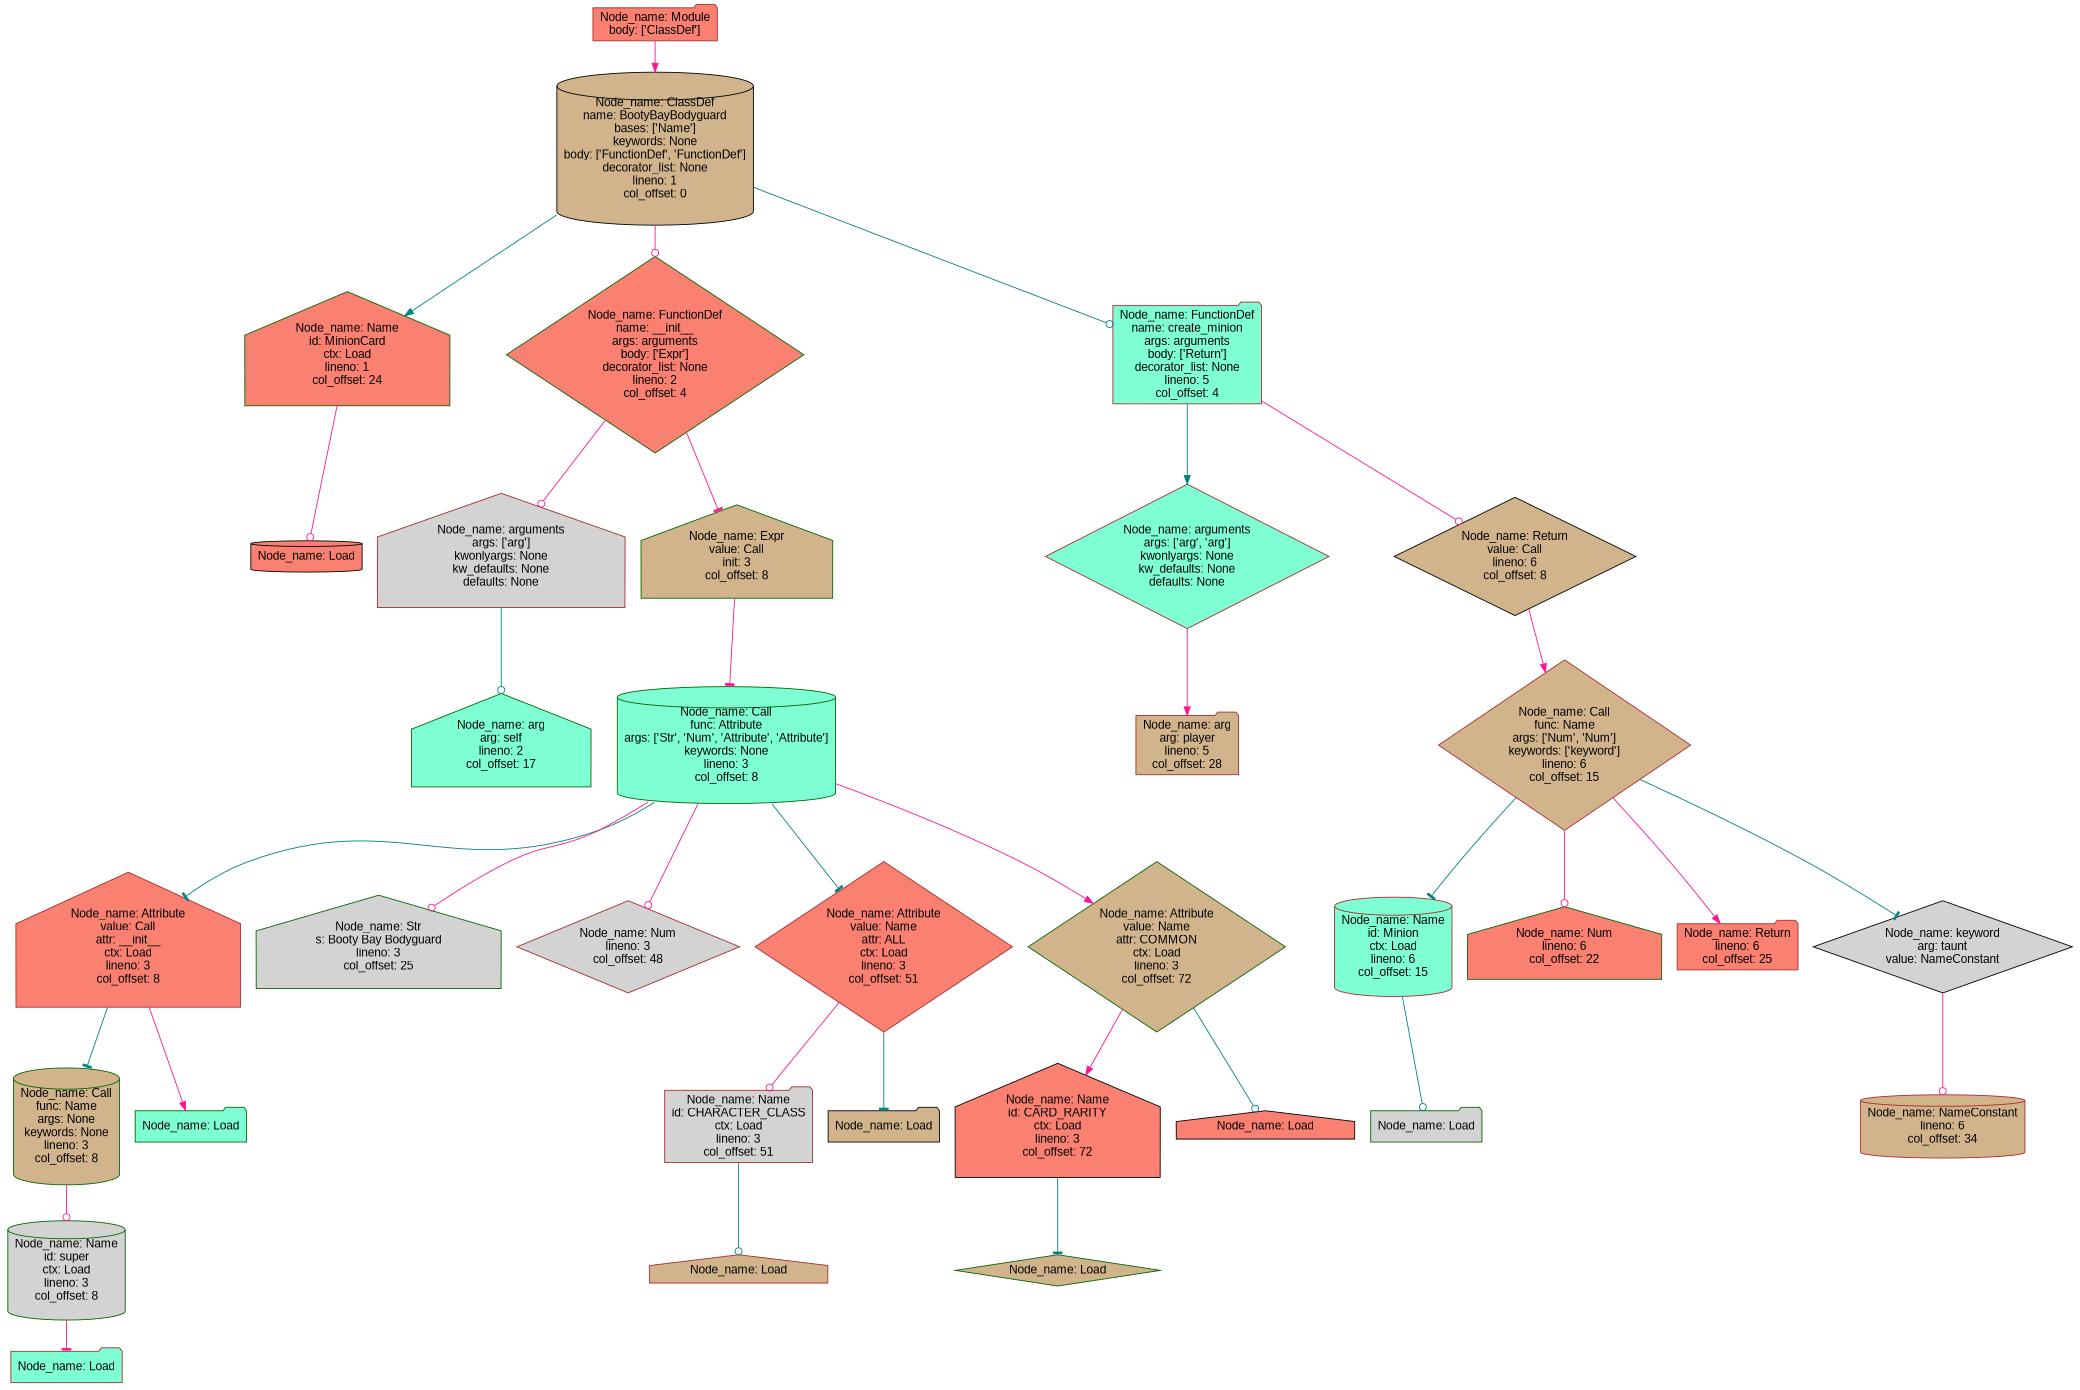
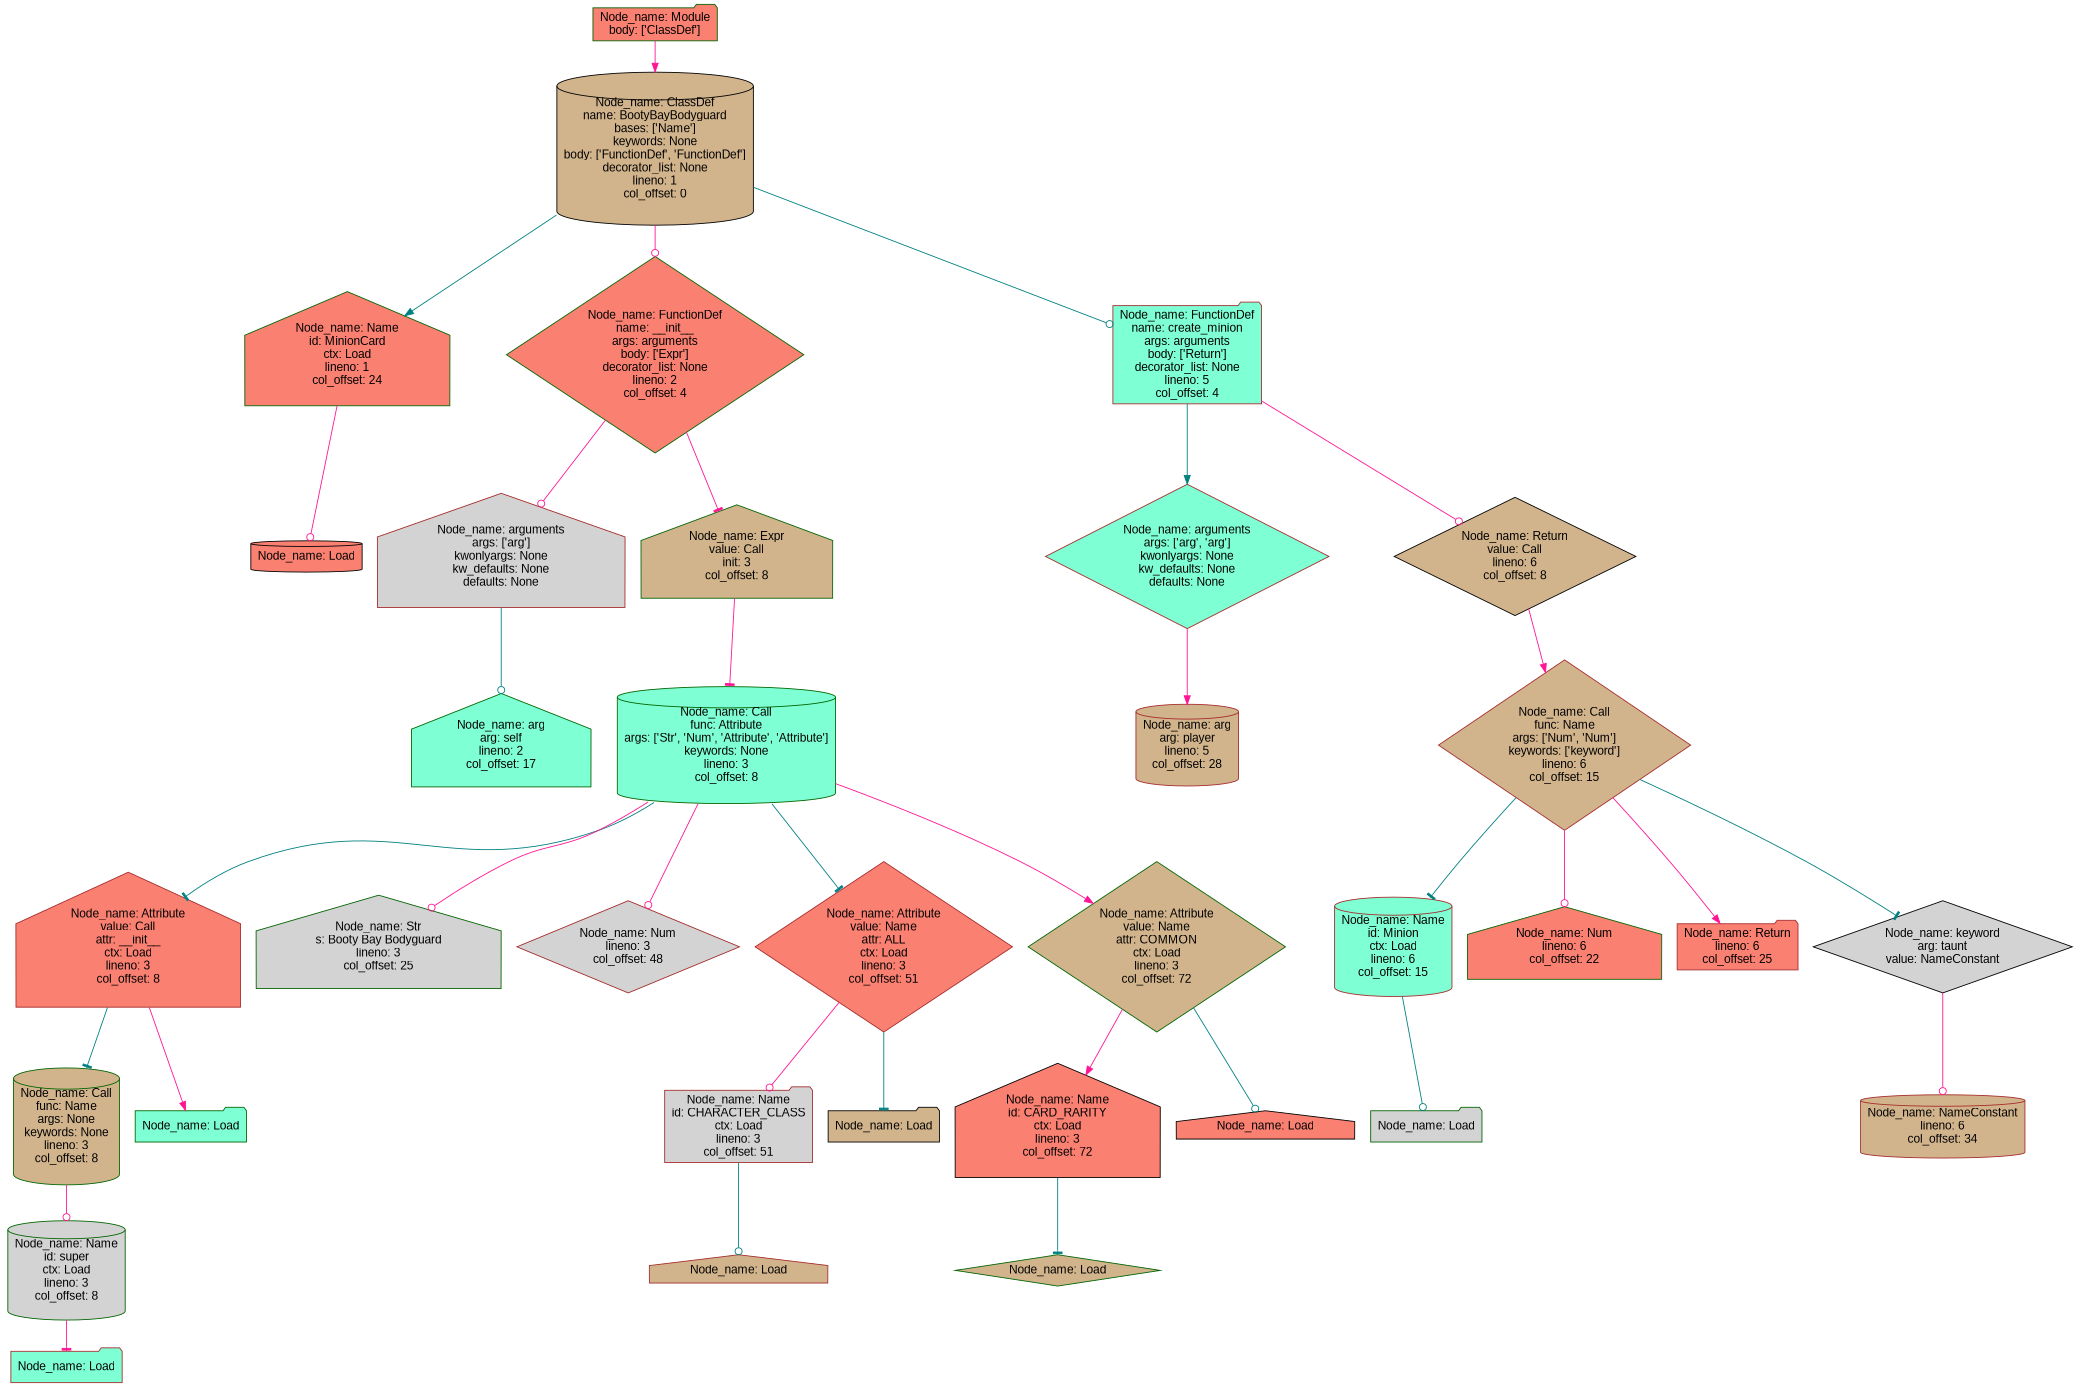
(655, 24) -> (655, 24)
(1187, 745) -> (1187, 745)
